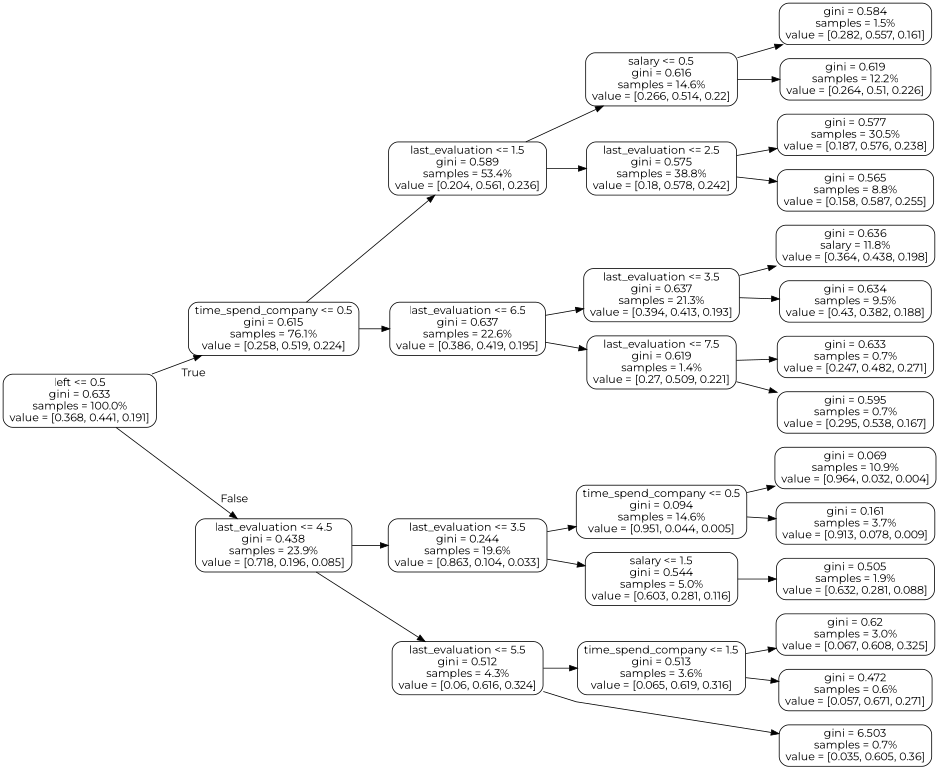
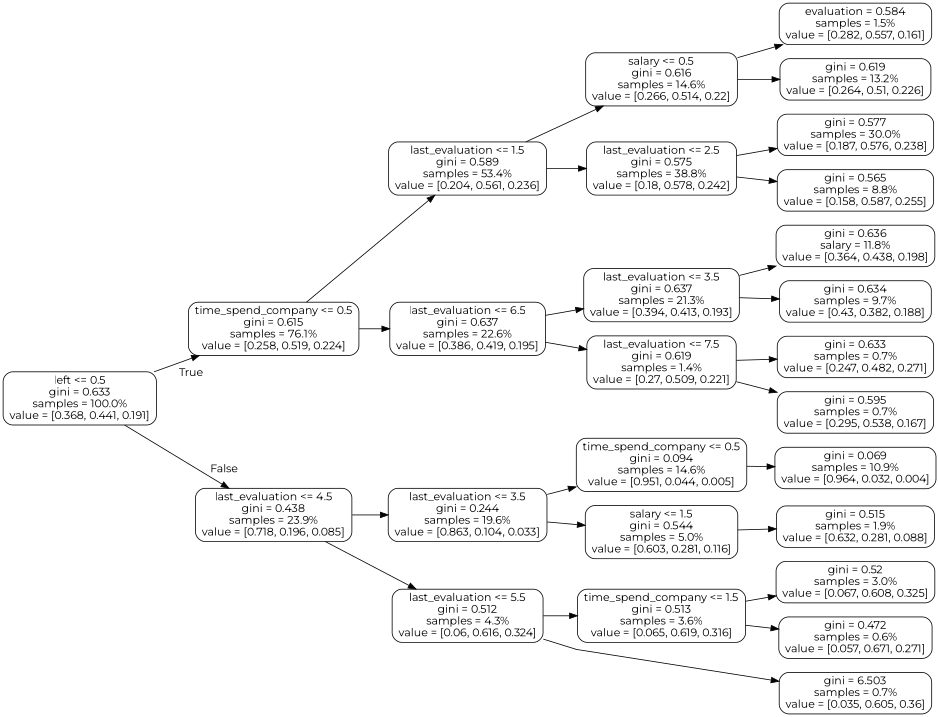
(855, 24) -> (855, 24)
(855, 79) -> (855, 79)
(855, 135) -> (855, 135)
(855, 301) -> (855, 301)
(855, 524) -> none
(855, 579) -> (855, 527)
(855, 635) -> (855, 582)
